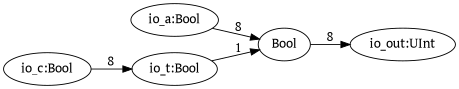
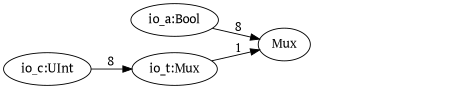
(284, 45) -> (284, 45)
(403, 45) -> none
(47, 69) -> (47, 69)
(175, 69) -> (175, 69)
